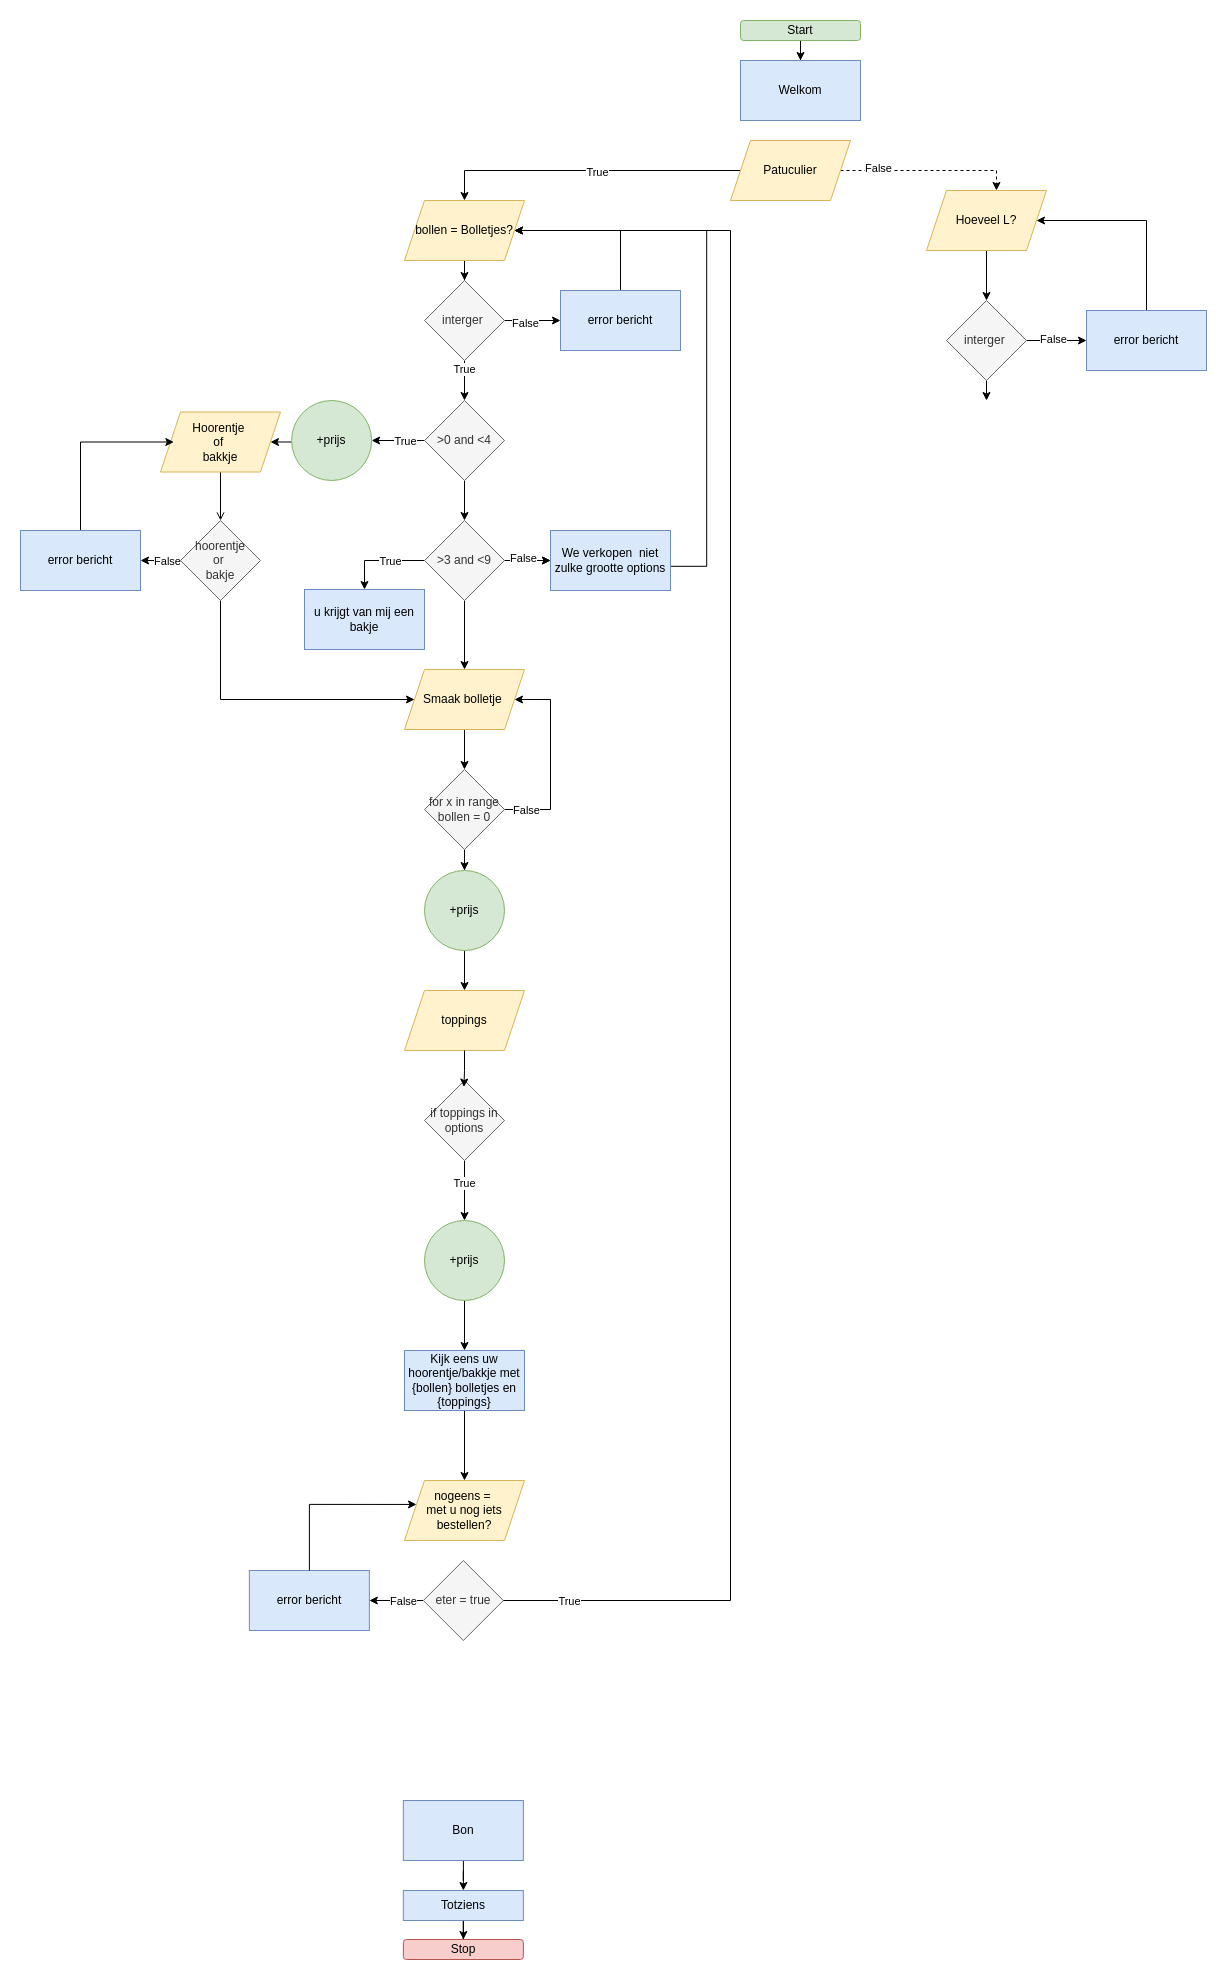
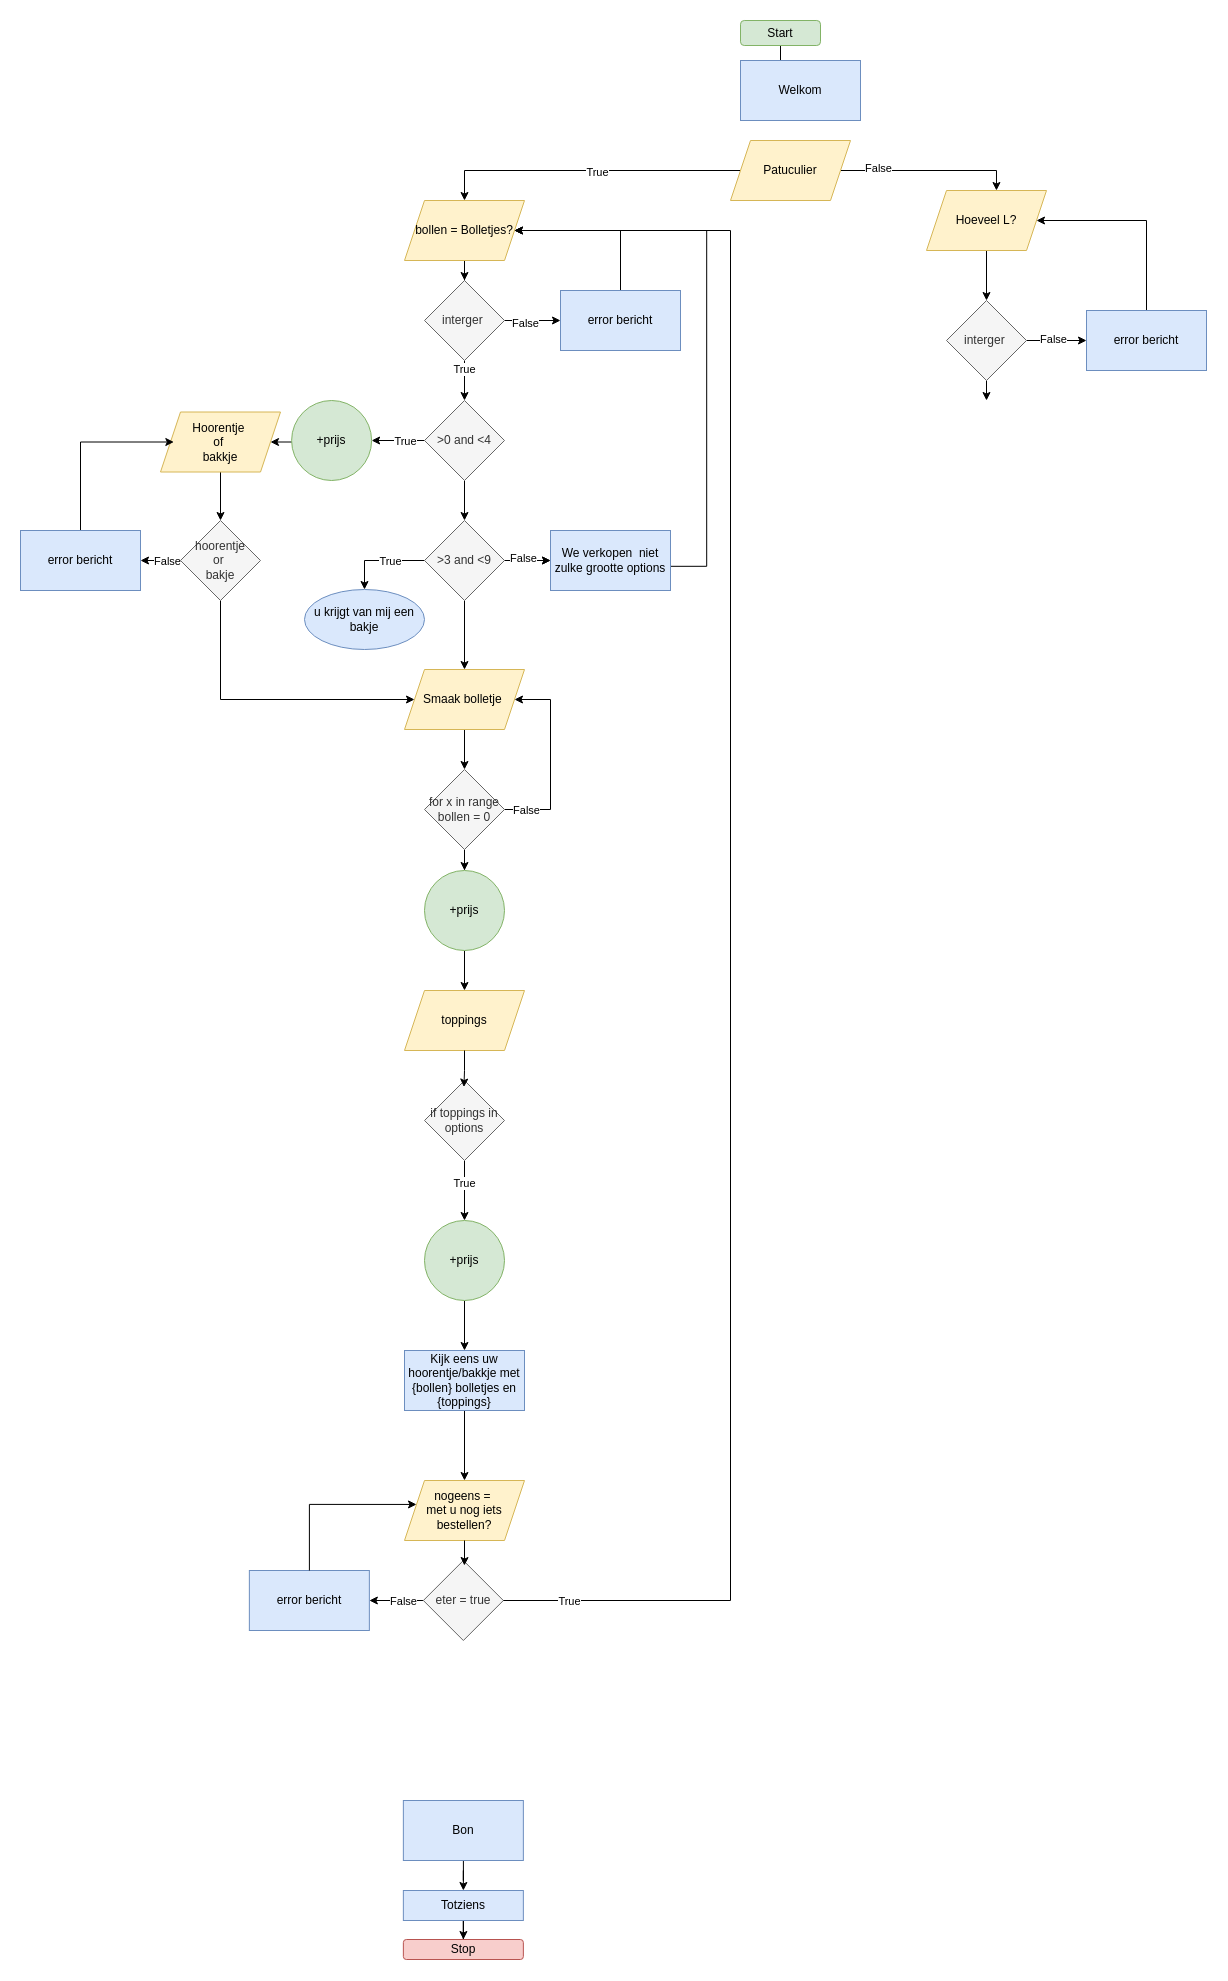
(801, 31) -> (781, 33)
(949, 171) -> (949, 171)
(221, 514) -> (221, 512)
(365, 620) -> (365, 620)
none -> (465, 1551)
